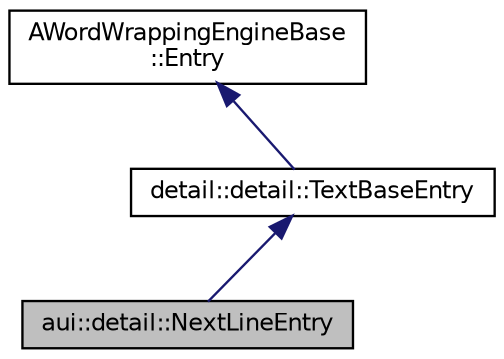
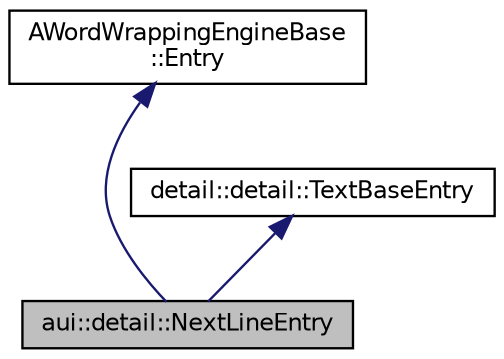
(264, 135) -> (108, 207)
